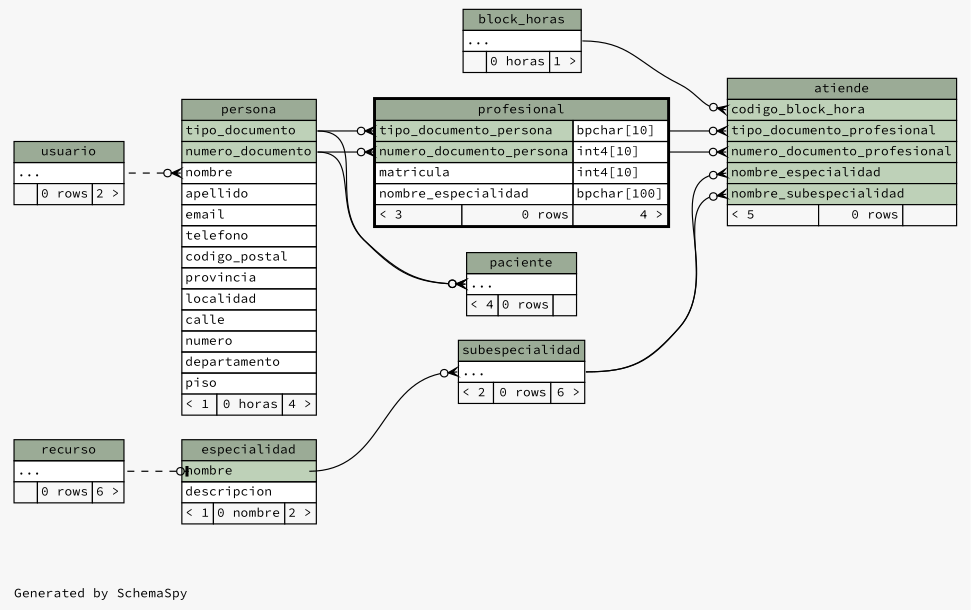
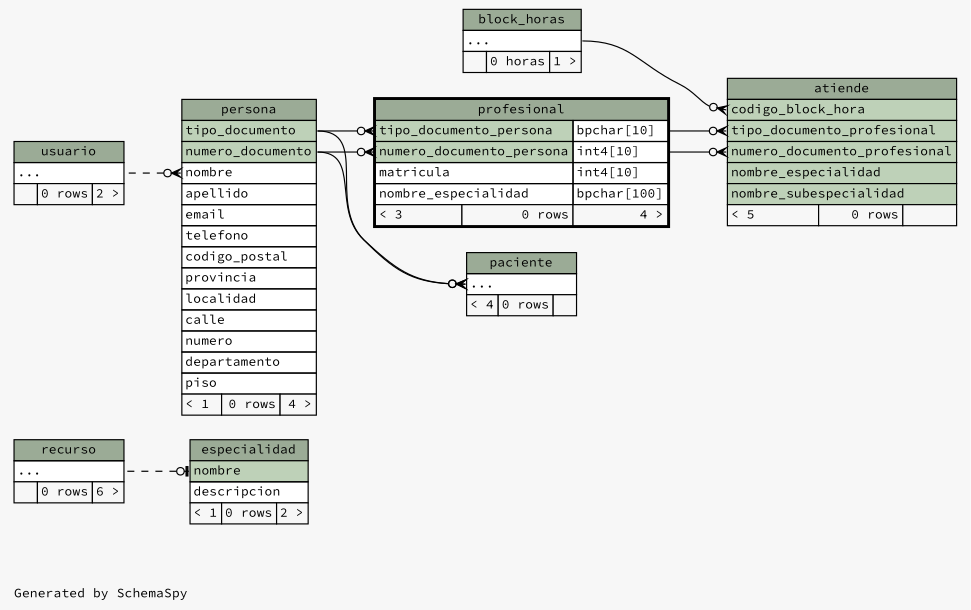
(522, 372) -> none
(251, 404) -> (253, 404)
(249, 513) -> (249, 513)
